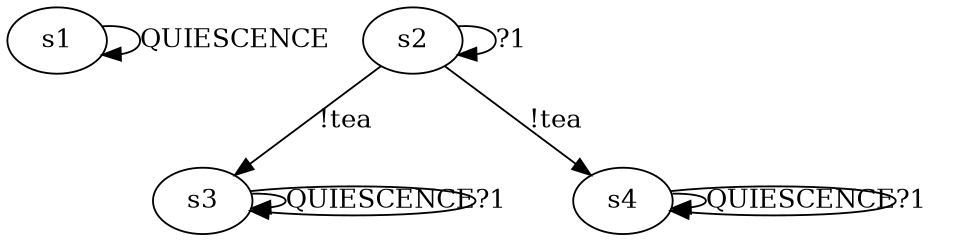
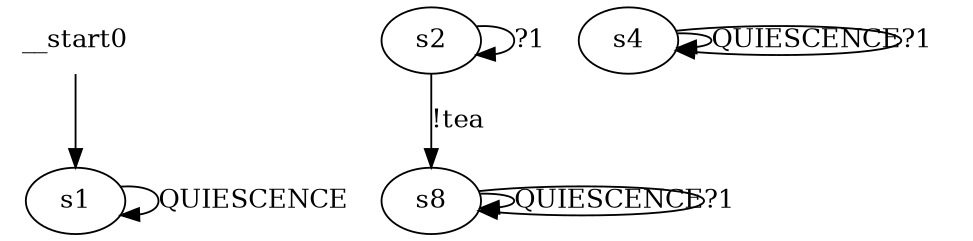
none -> (76, 41)
(510, 115) -> none
(203, 201) -> (431, 201)
